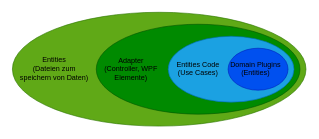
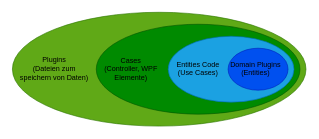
(54, 69) -> (54, 69)
(131, 69) -> (131, 69)
